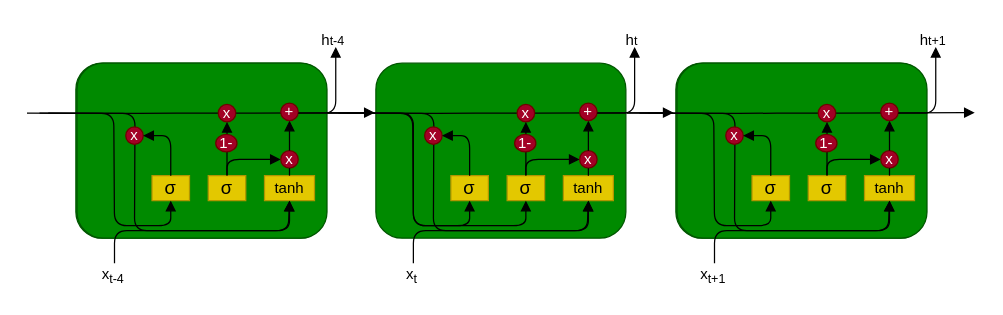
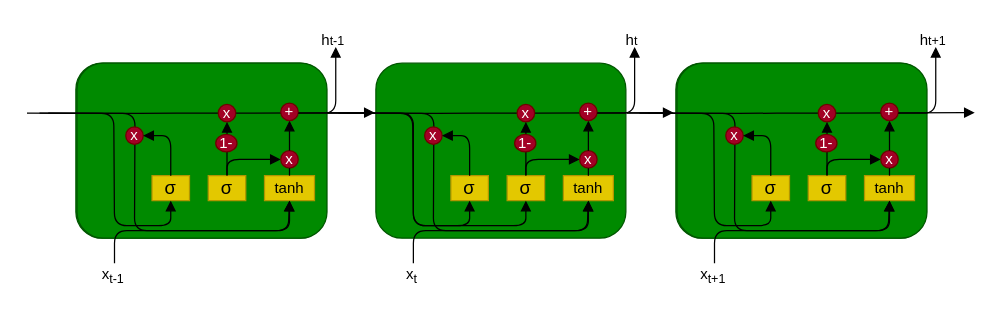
(333, 38) -> (333, 38)
(113, 276) -> (113, 276)
